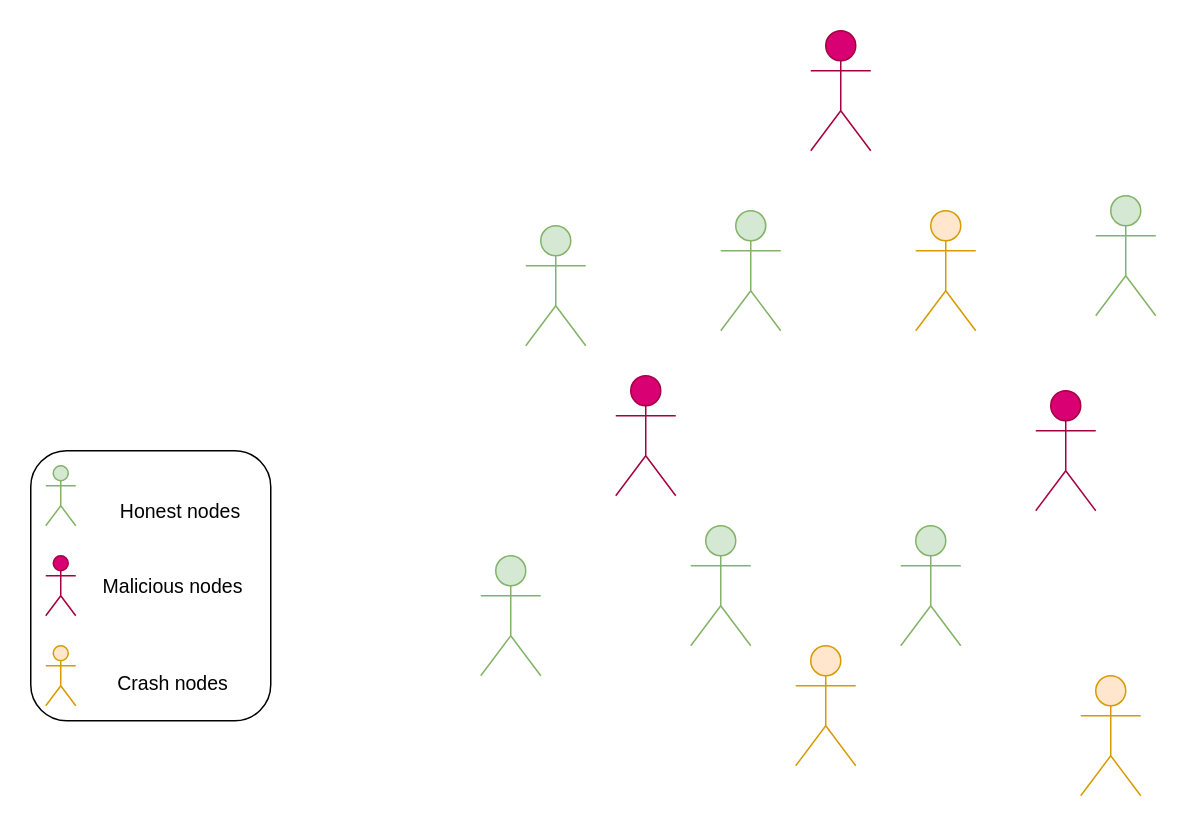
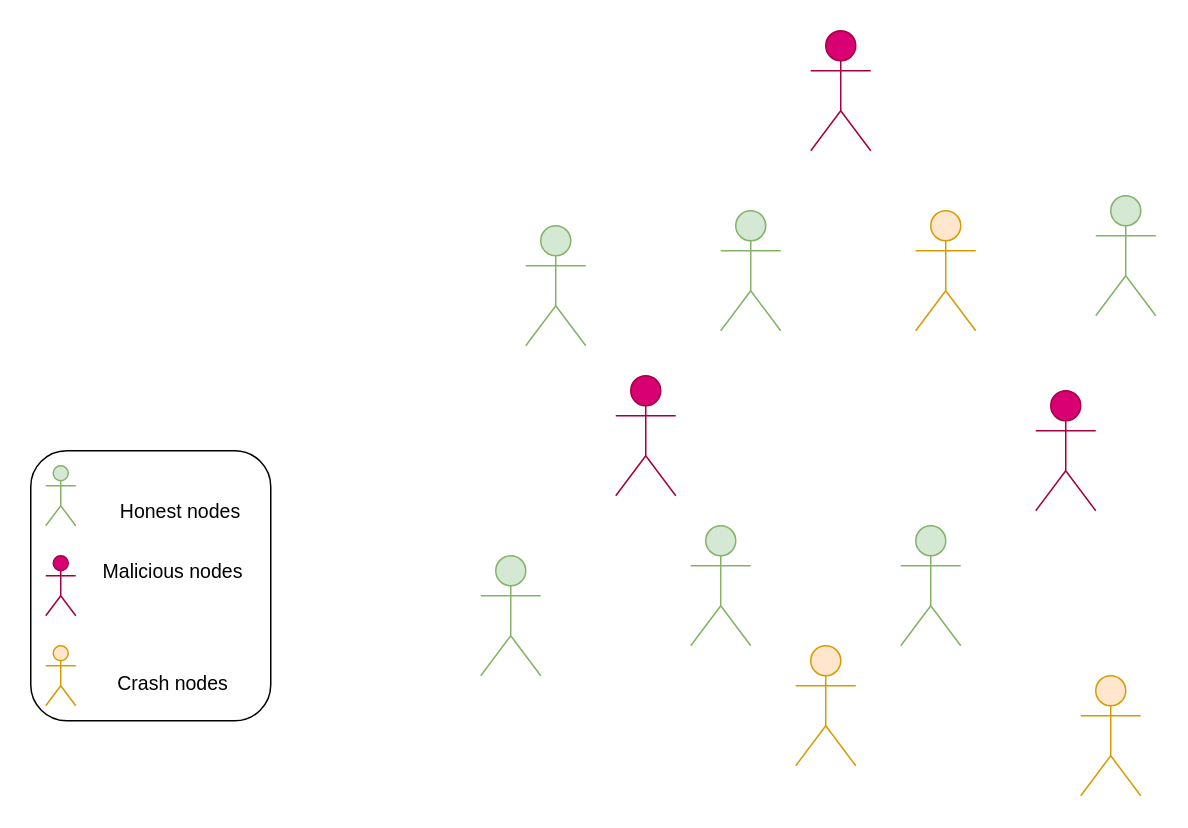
(173, 586) -> (173, 571)
